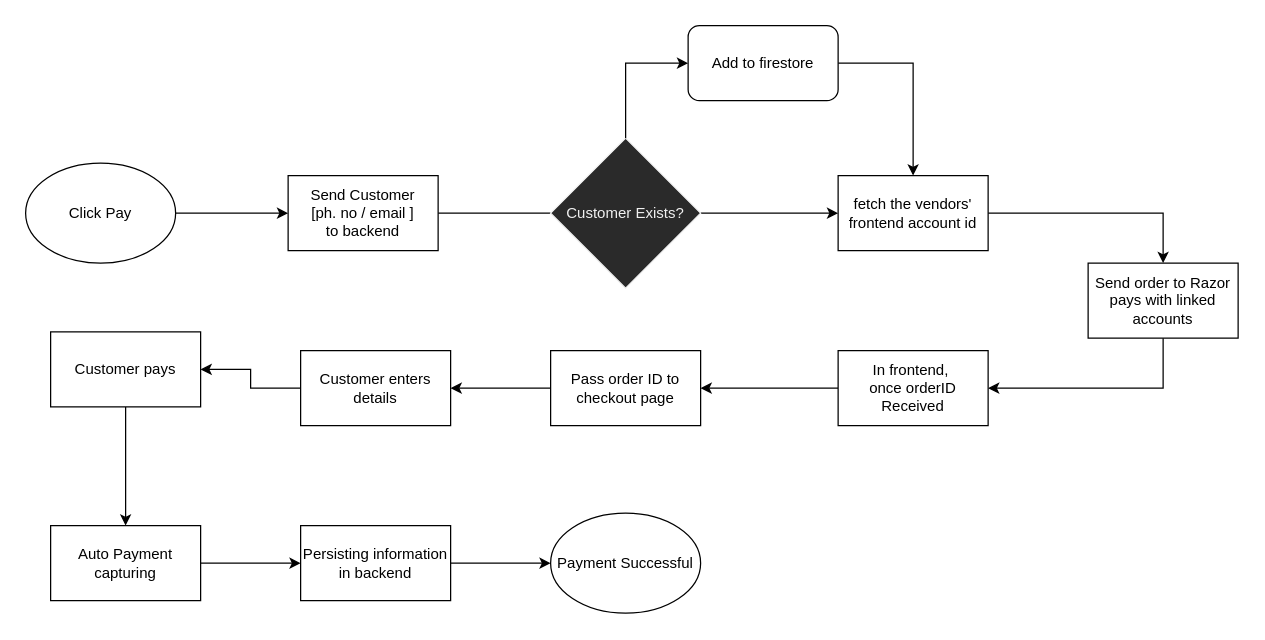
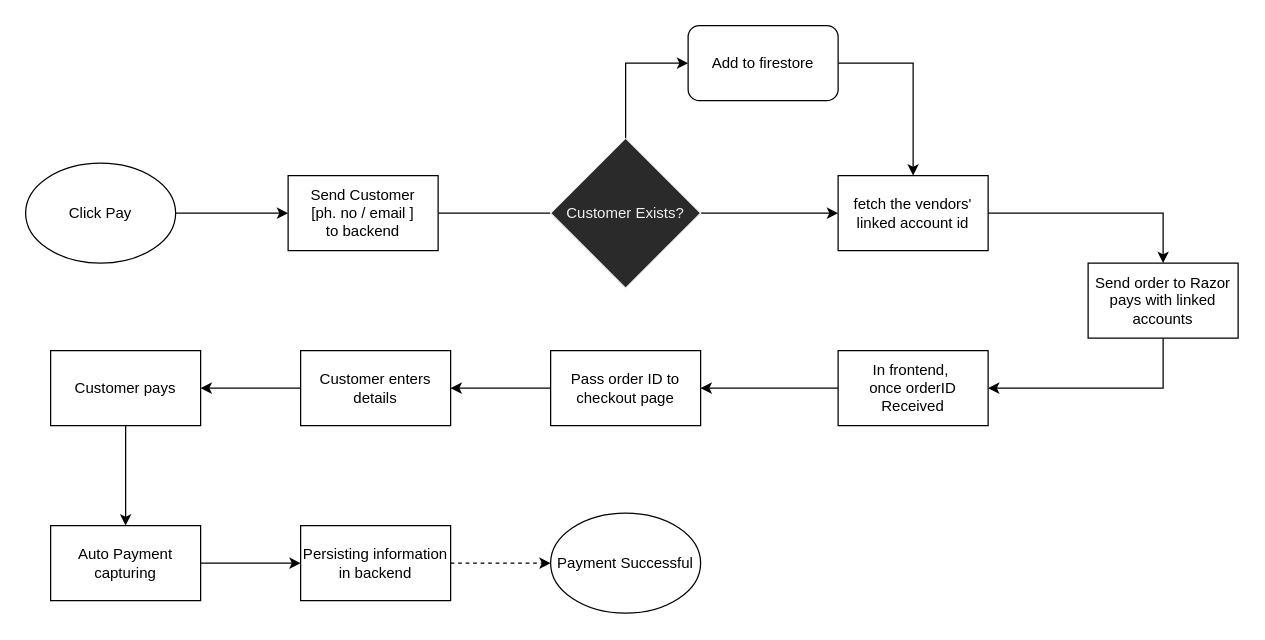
(913, 213) -> (913, 213)
(126, 369) -> (126, 388)
(497, 563) -> (497, 563)
